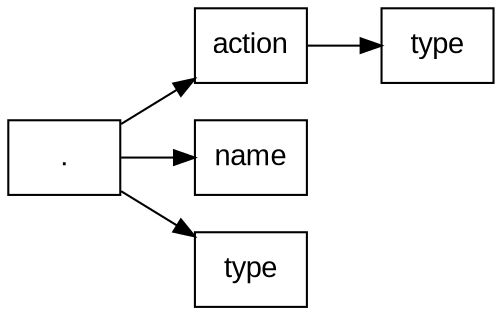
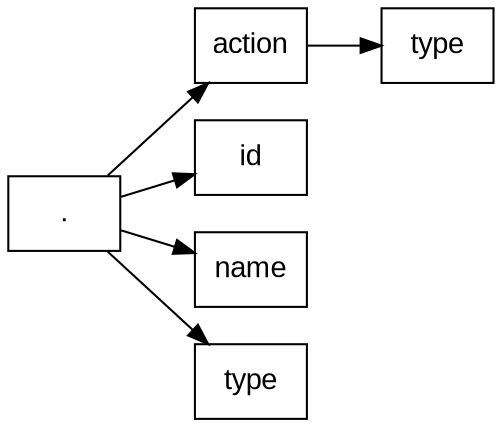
none -> (251, 158)
